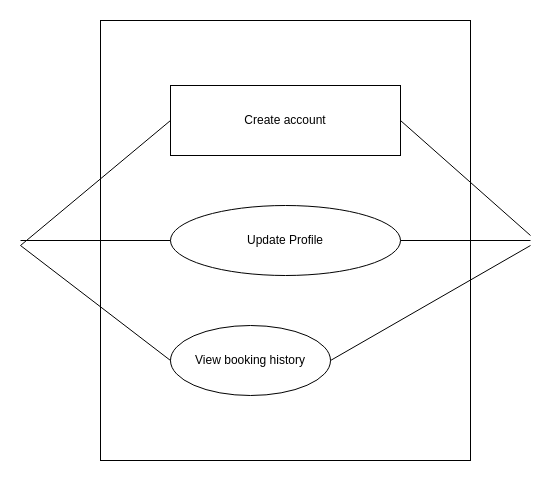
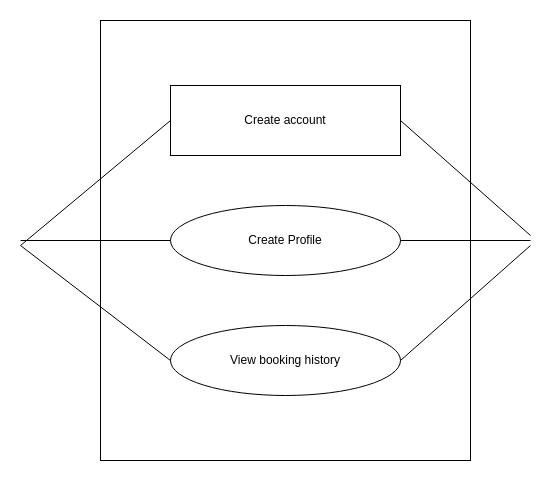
(286, 241) -> (286, 241)
(251, 361) -> (286, 361)
